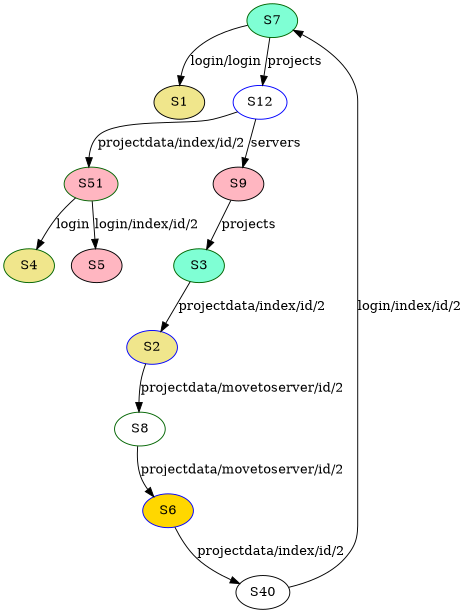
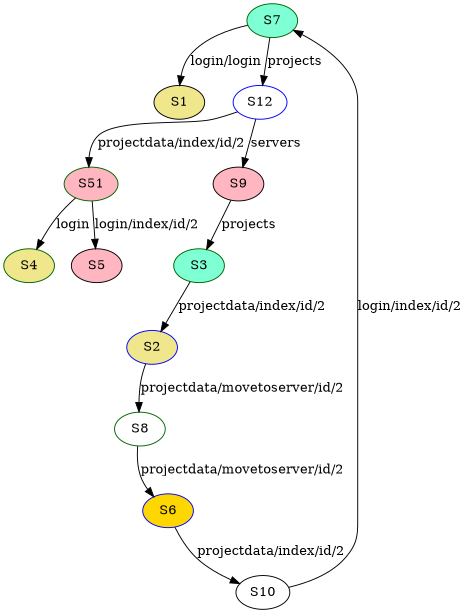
(263, 592) -> (263, 592)
